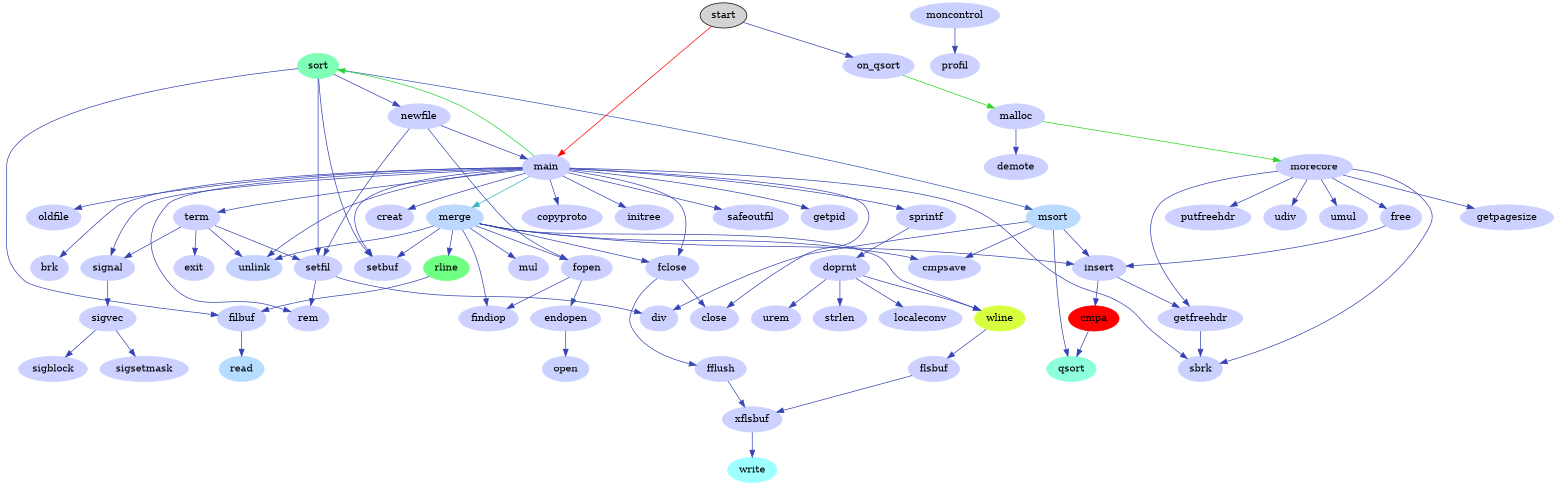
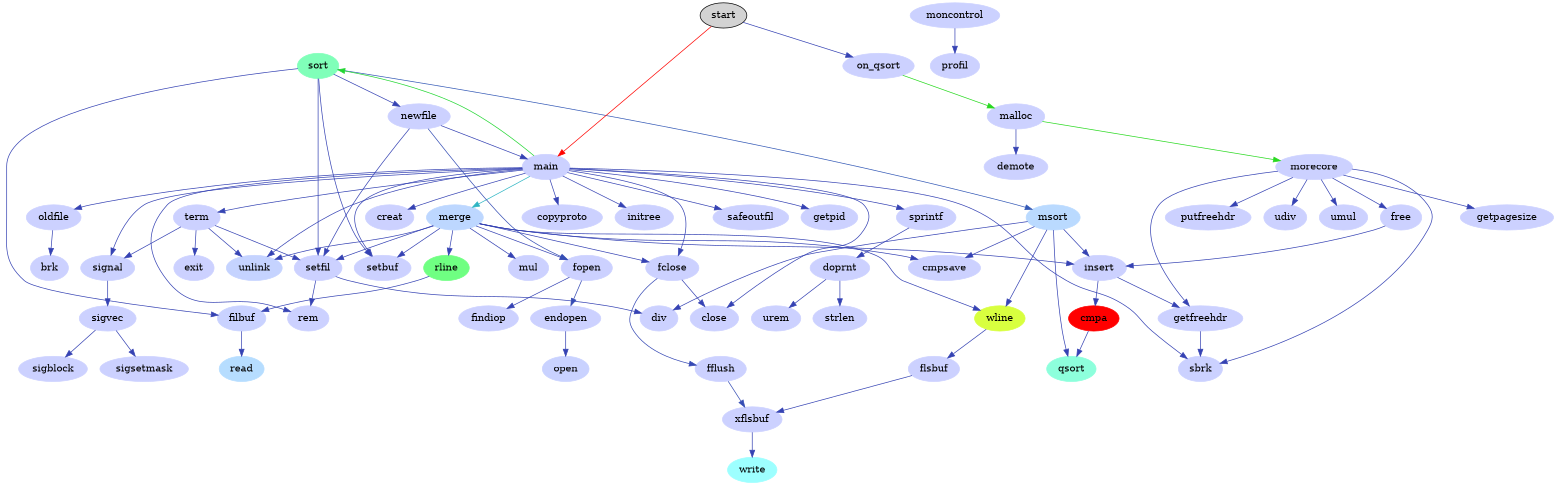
(284, 177) -> (52, 239)
(478, 263) -> (386, 242)
(916, 291) -> (1028, 265)
(921, 318) -> none
